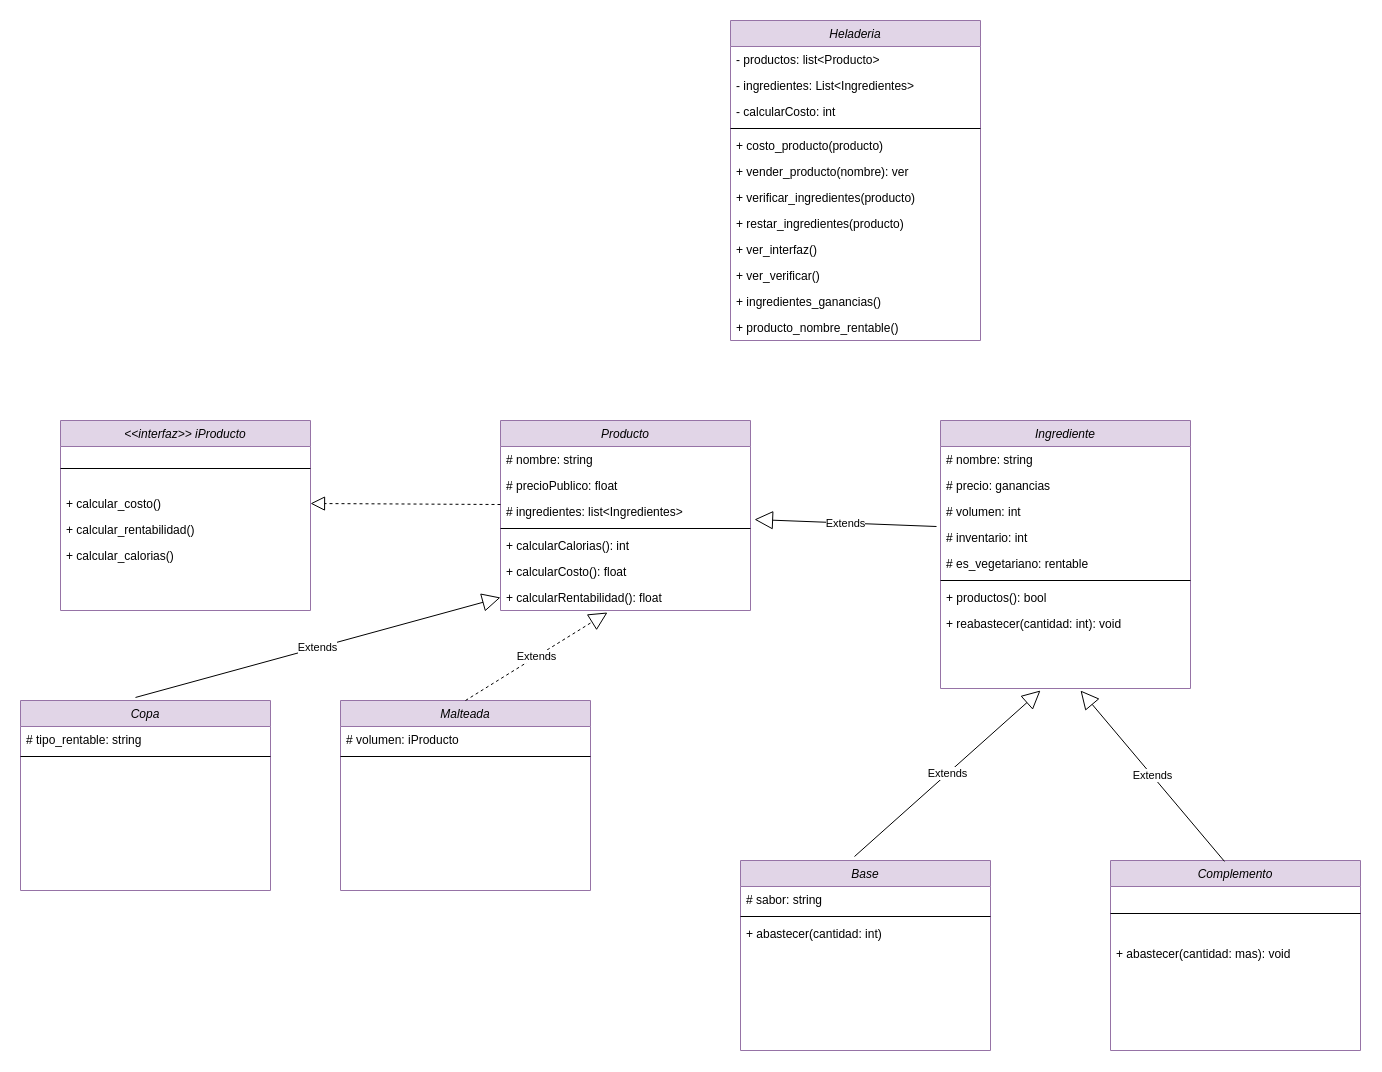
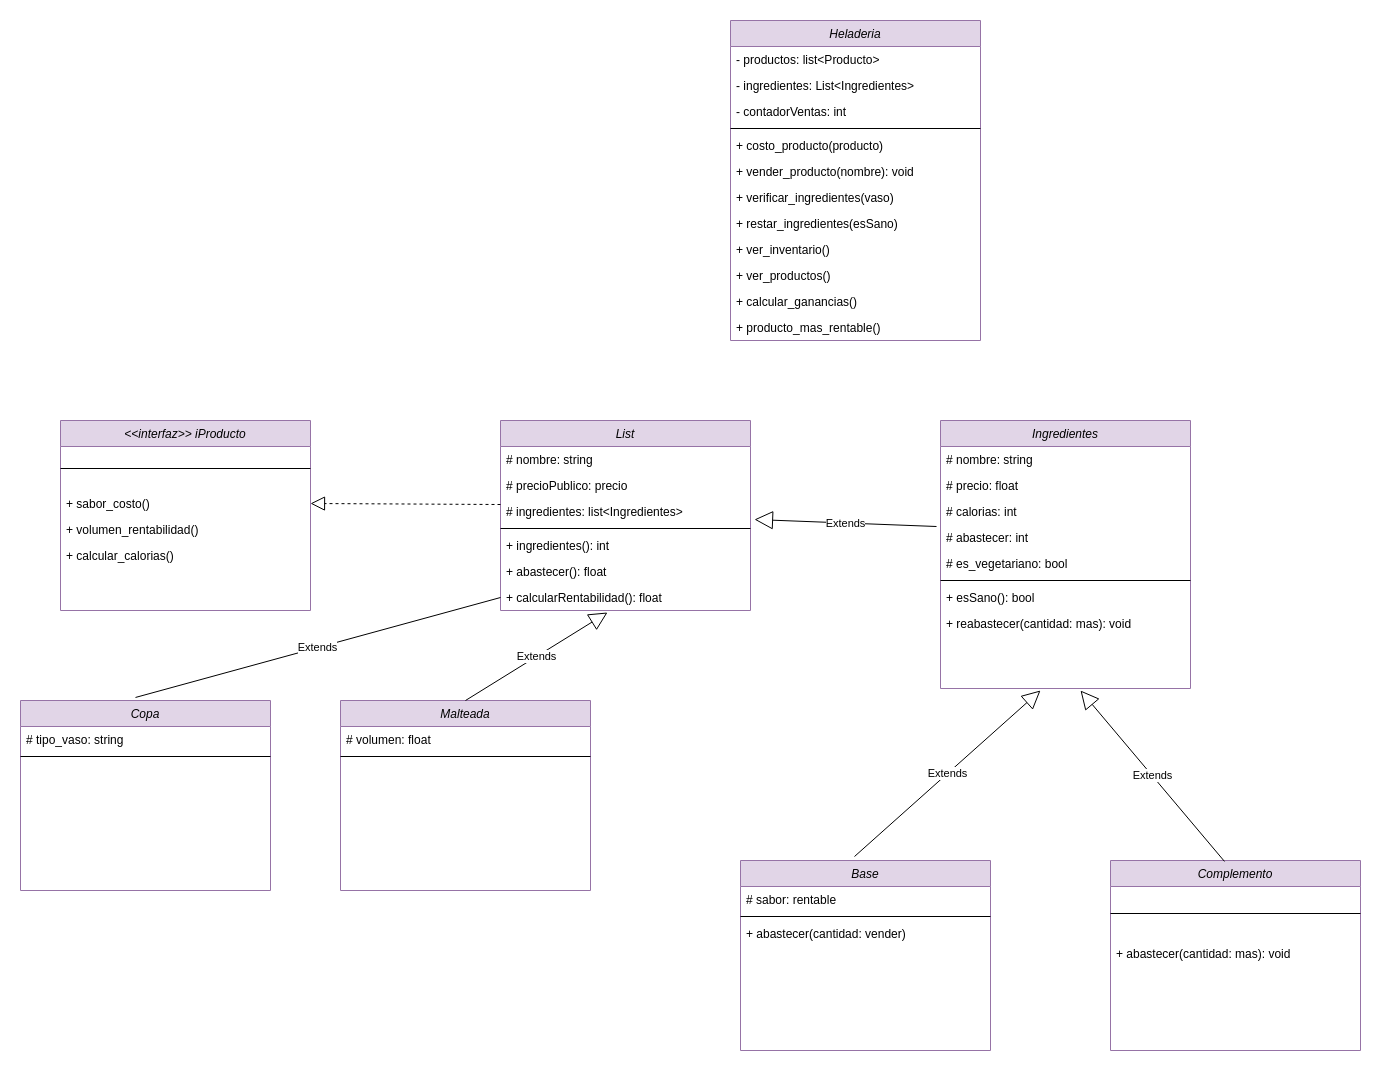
(794, 112) -> (800, 112)
(832, 172) -> (834, 172)
(842, 198) -> (829, 198)
(835, 224) -> (829, 224)
(787, 250) -> (792, 250)
(788, 276) -> (792, 276)
(817, 302) -> (804, 302)
(827, 328) -> (817, 328)
(625, 434) -> (625, 434)
(1065, 434) -> (1065, 434)
(569, 486) -> (572, 486)
(1002, 486) -> (989, 486)
(122, 504) -> (115, 504)
(985, 512) -> (987, 512)
(141, 530) -> (139, 530)
(994, 538) -> (994, 538)
(578, 546) -> (567, 546)
(1026, 564) -> (1012, 564)
(577, 572) -> (567, 572)
(1004, 598) -> (994, 598)
(481, 603) -> (489, 601)
(1048, 624) -> (1049, 624)
(496, 681) -> (496, 681)
(94, 740) -> (82, 740)
(405, 740) -> (392, 740)
(790, 900) -> (797, 900)
(826, 934) -> (837, 934)
